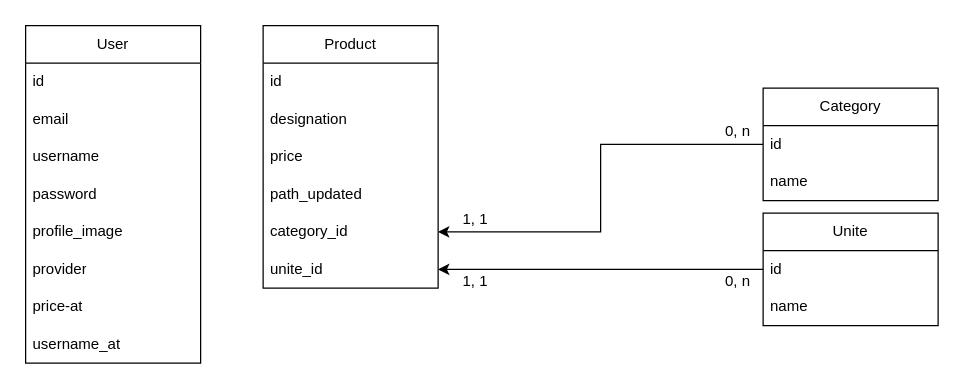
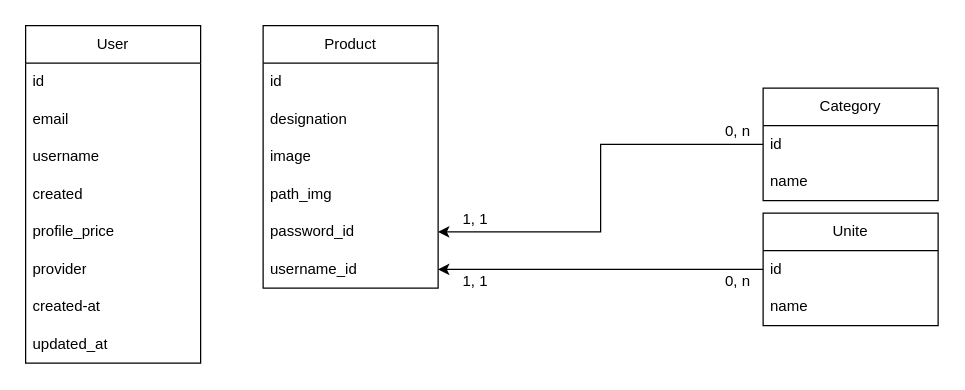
(290, 157) -> (290, 157)
(67, 194) -> (63, 194)
(321, 194) -> (302, 194)
(82, 232) -> (82, 232)
(315, 232) -> (315, 232)
(300, 269) -> (315, 269)
(65, 307) -> (75, 307)
(79, 344) -> (75, 344)
